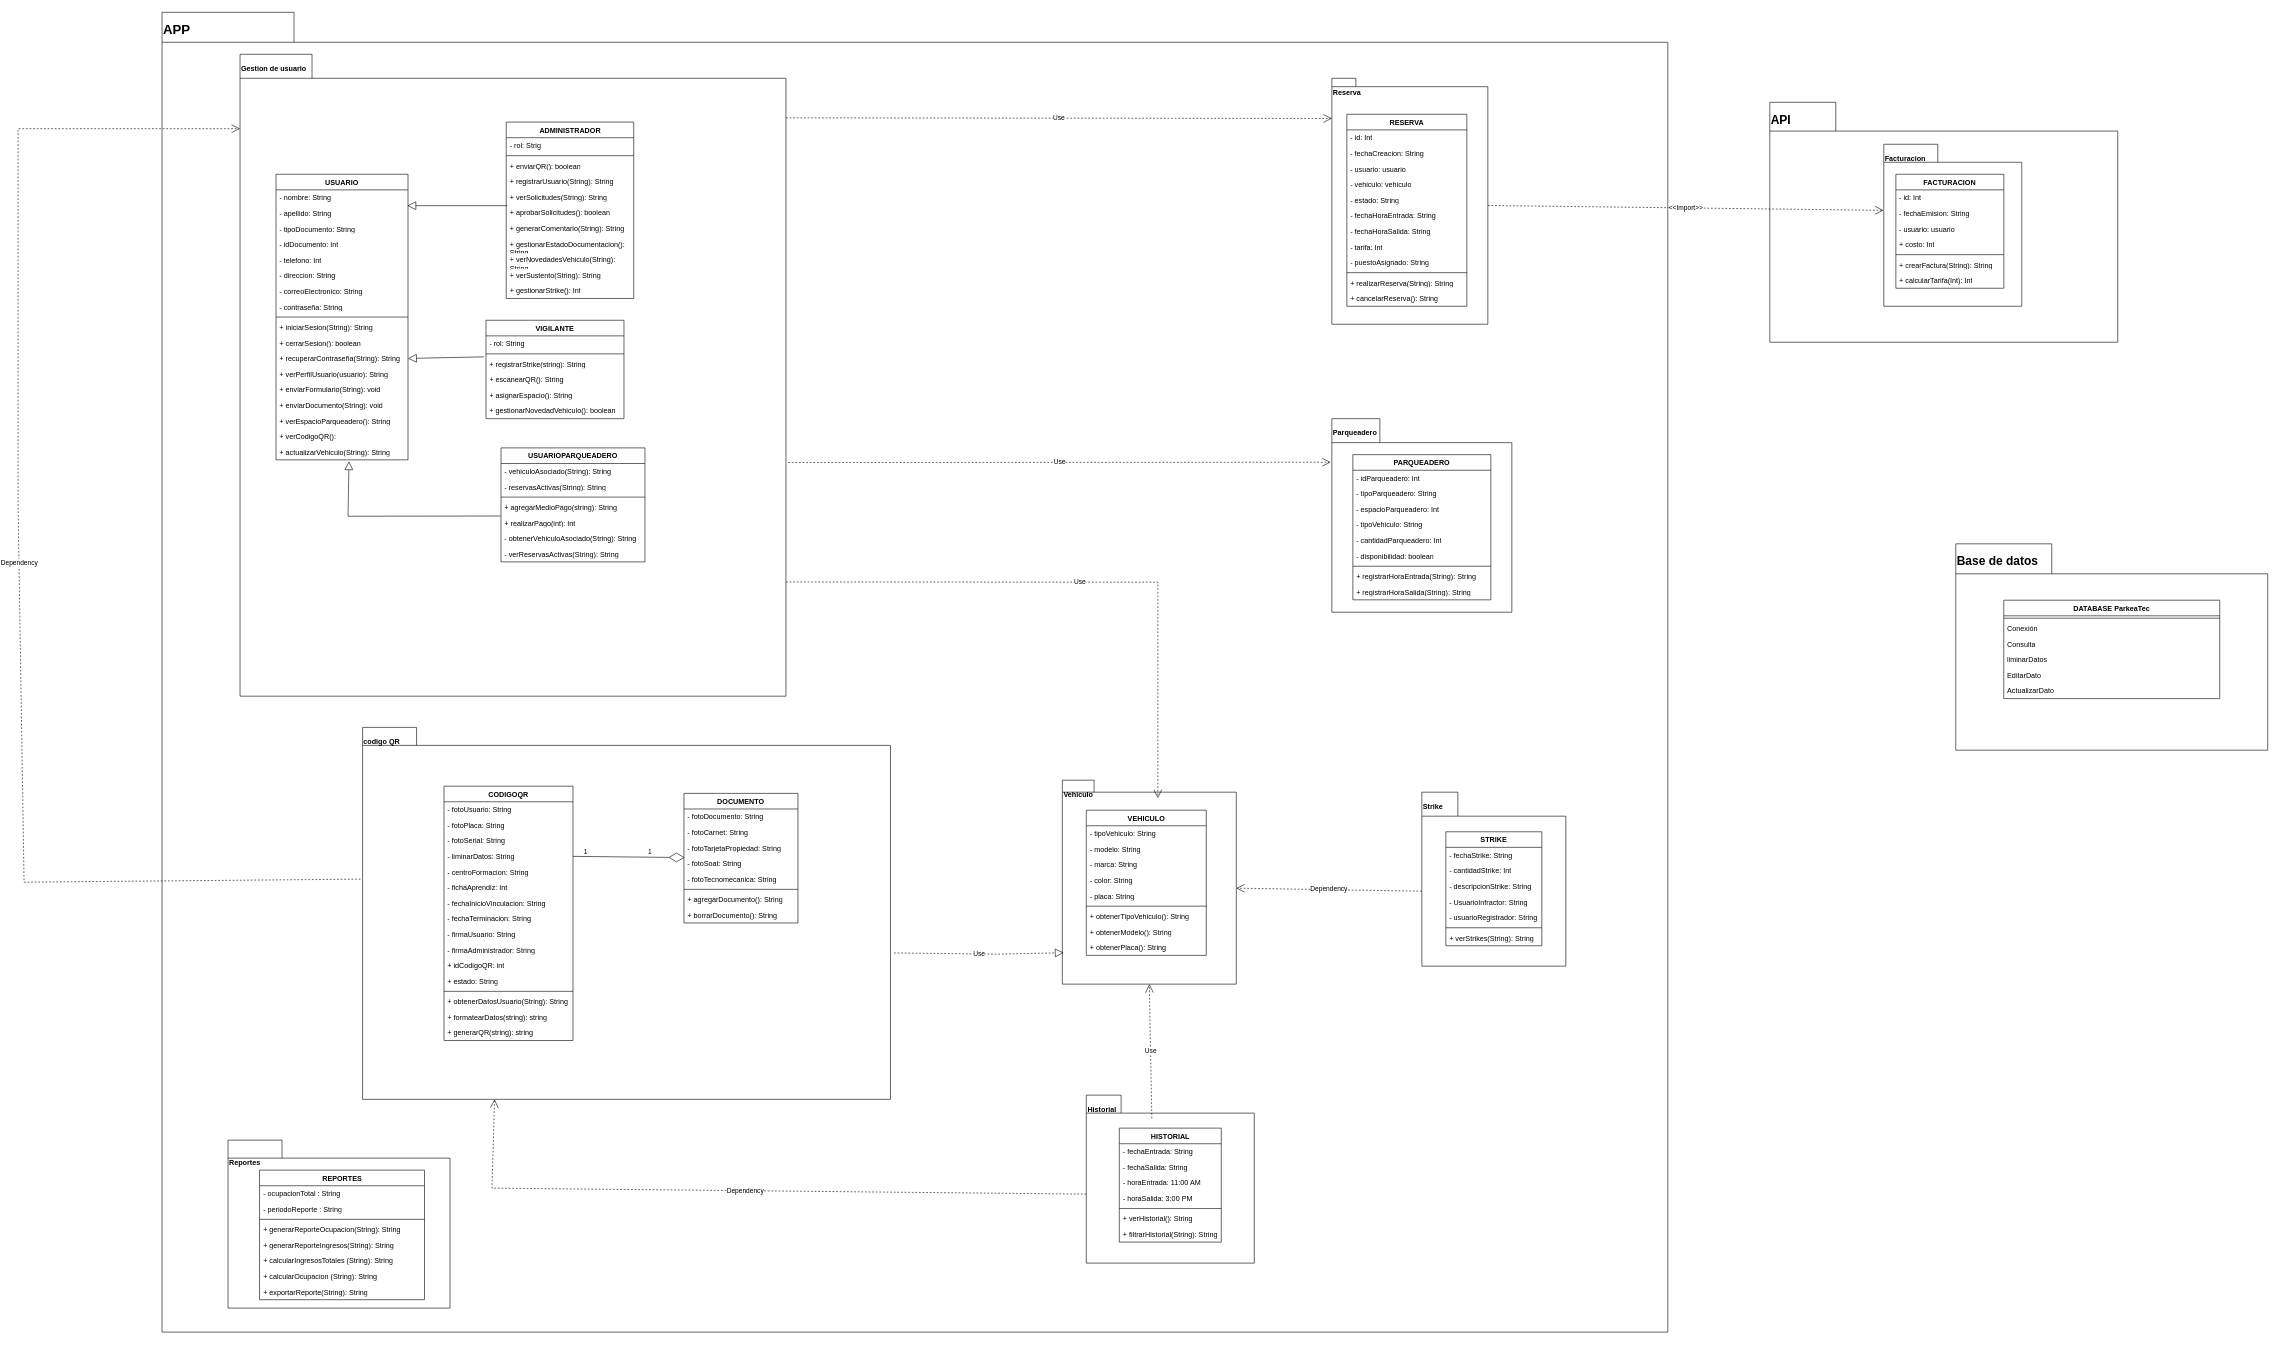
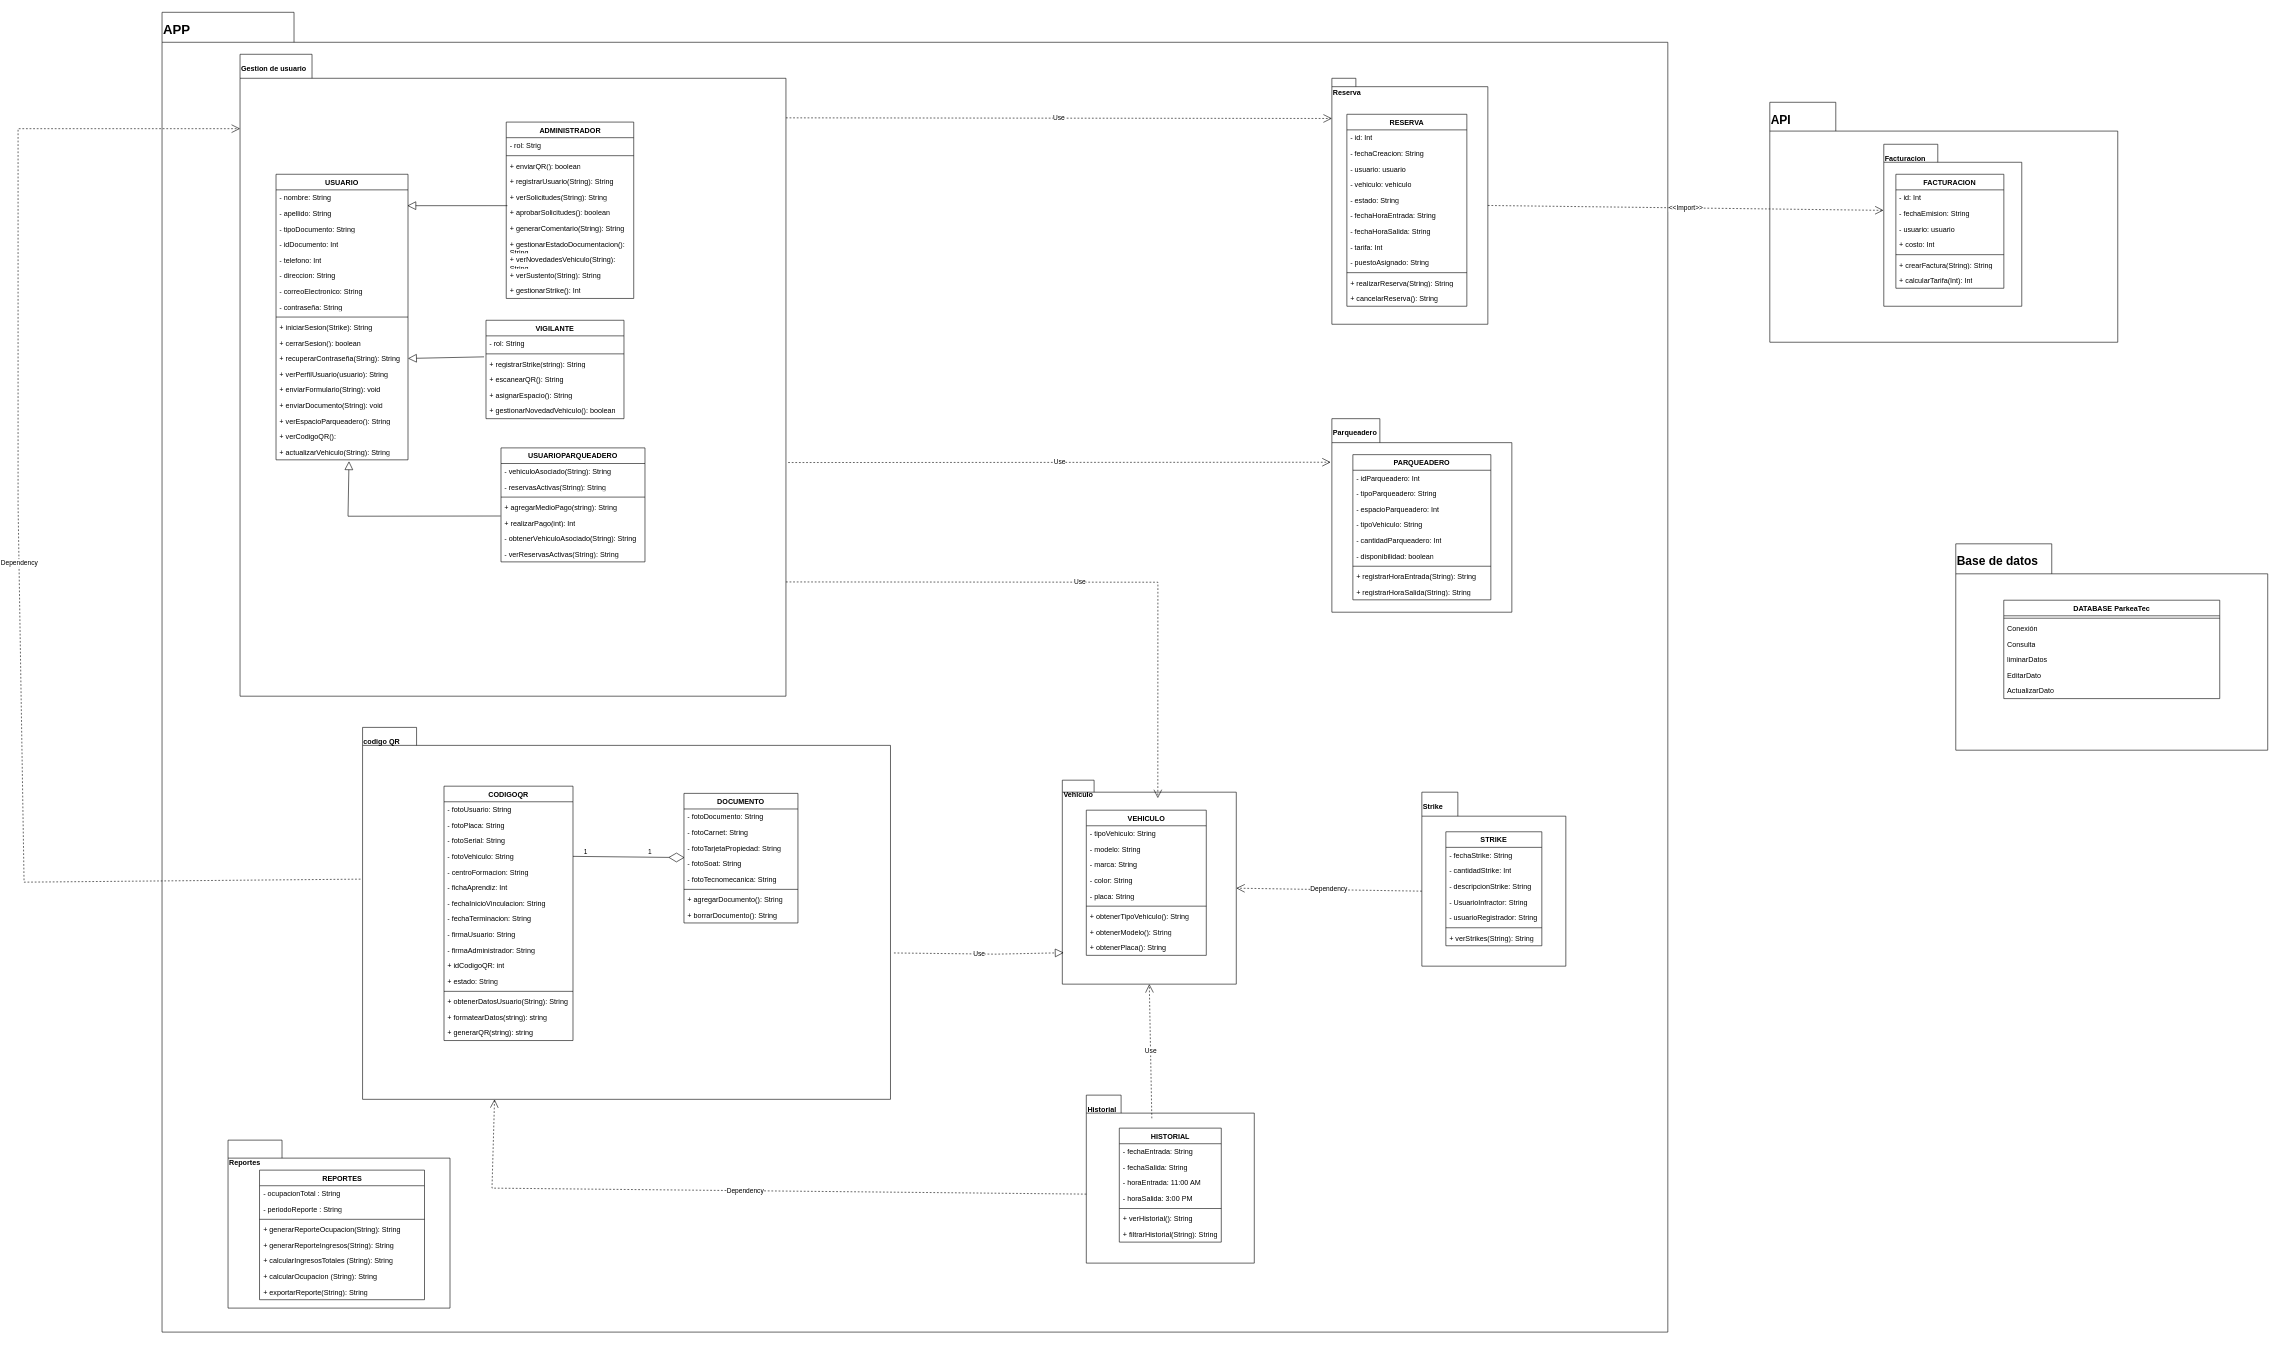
(333, 328) -> (333, 328)
(485, 857) -> (486, 857)
